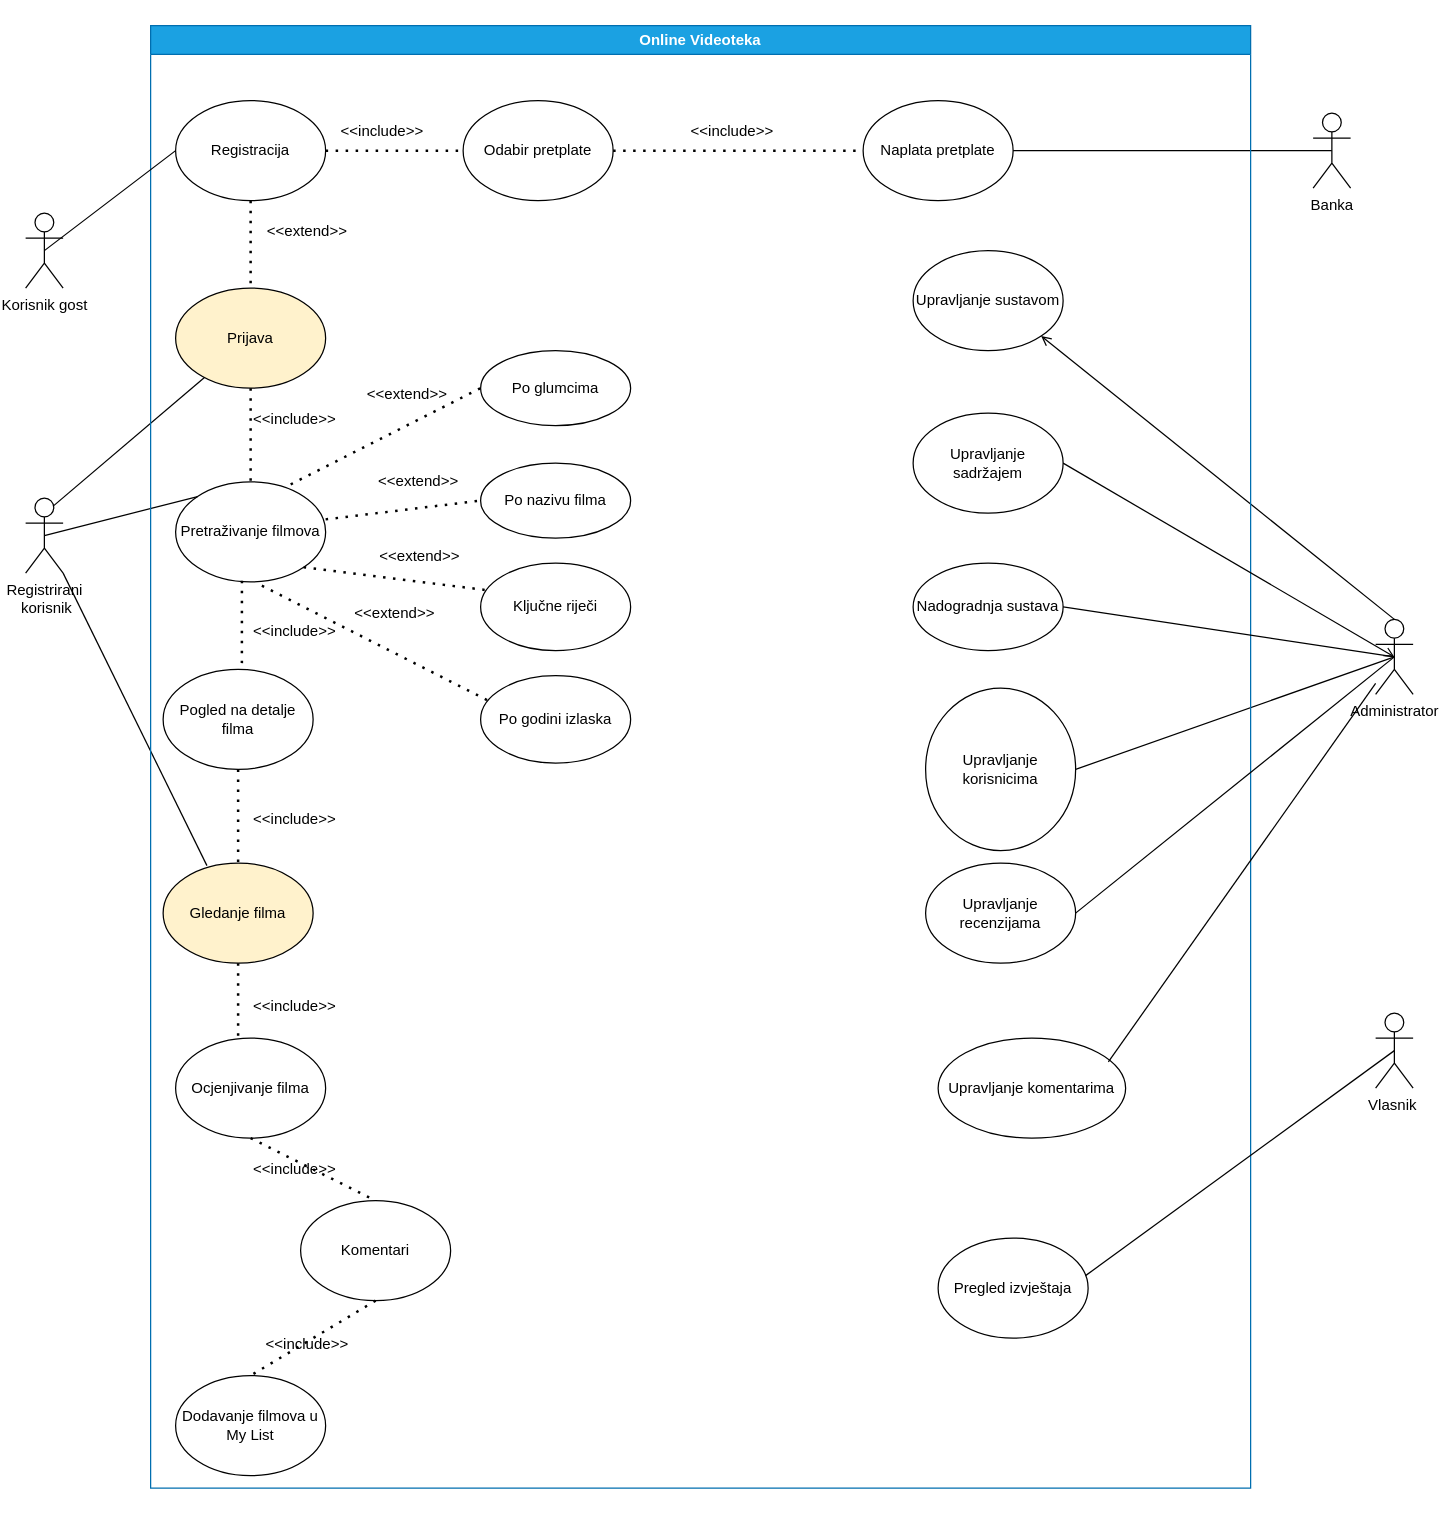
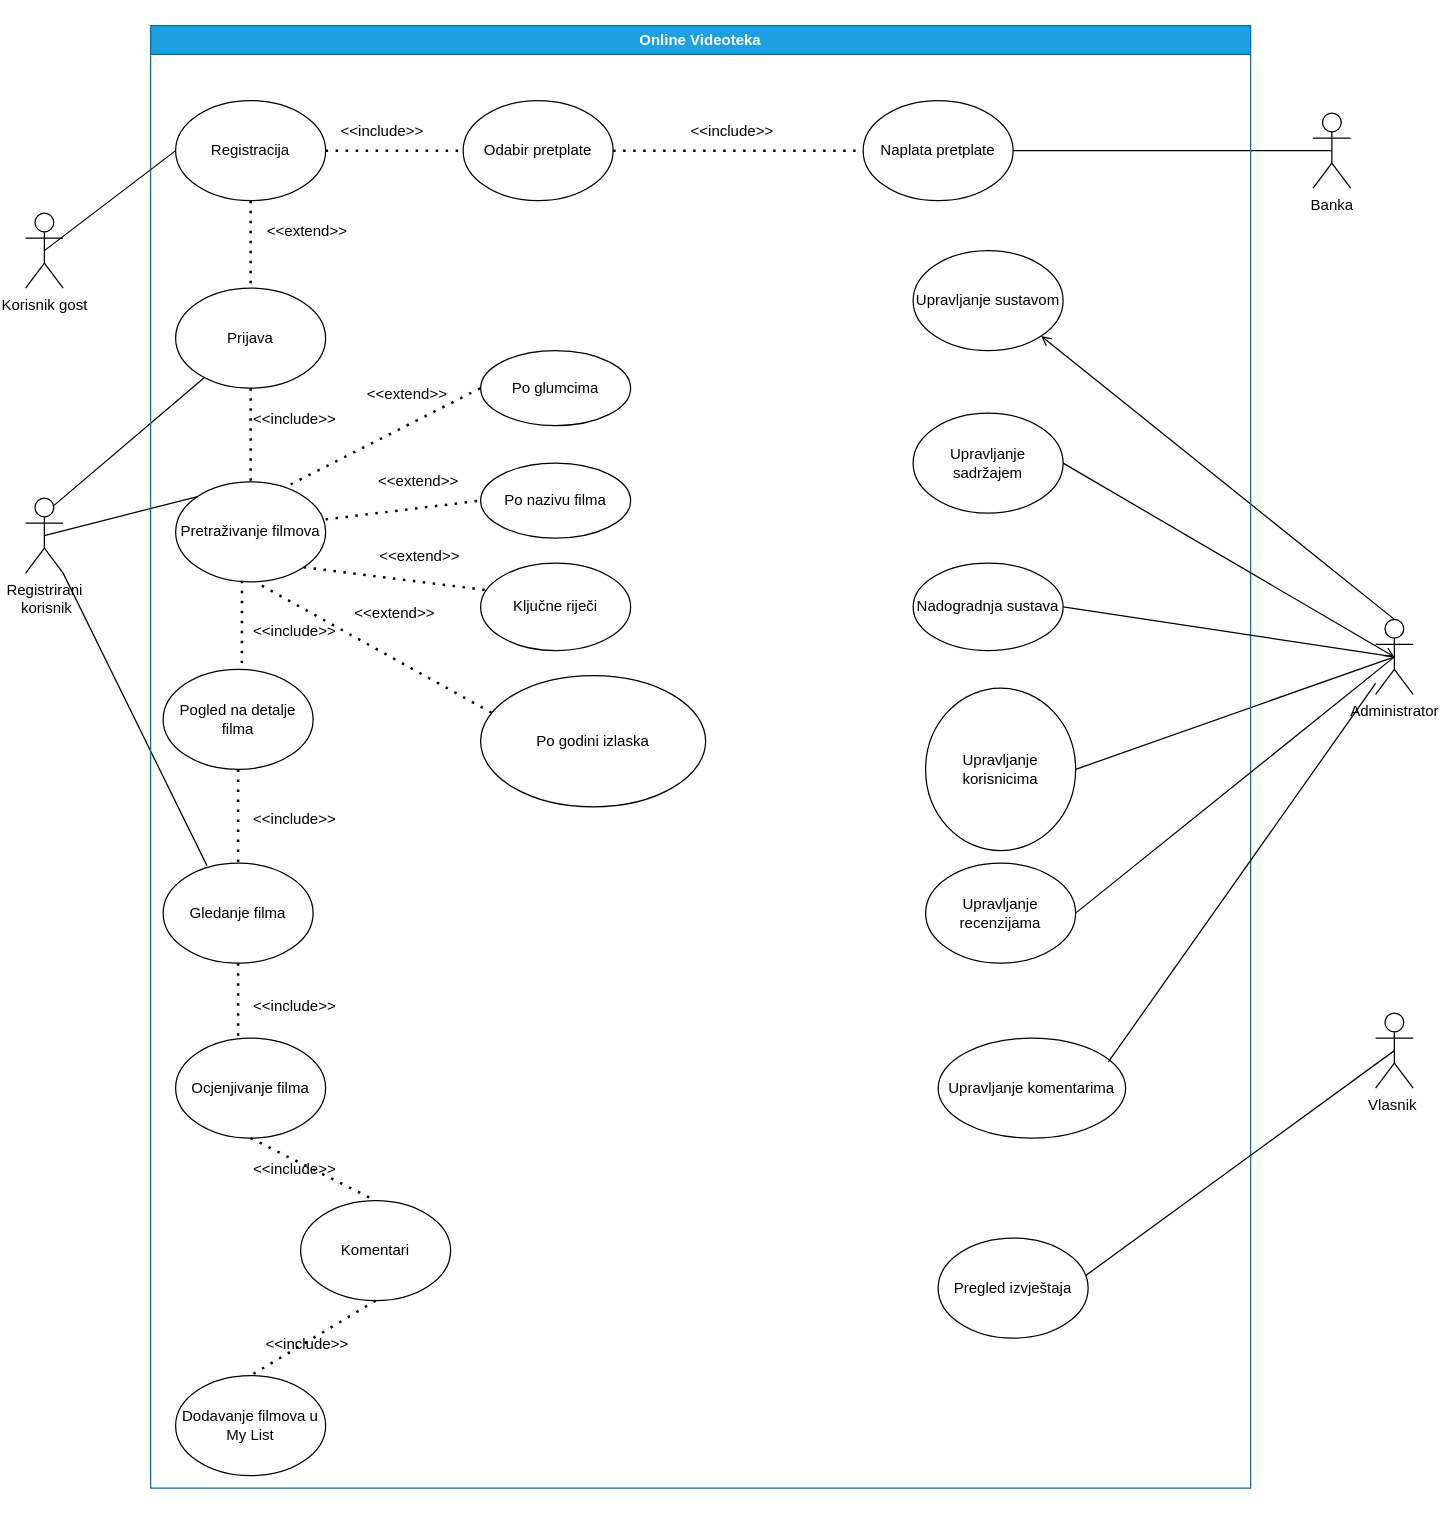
(251, 338) -> (251, 338)
(556, 719) -> (593, 741)
(238, 913) -> (238, 913)
